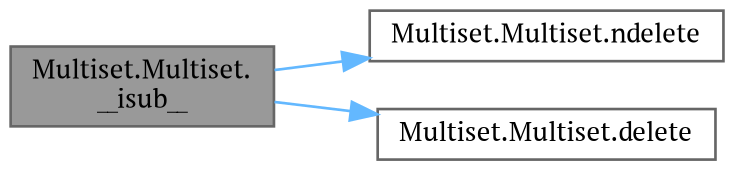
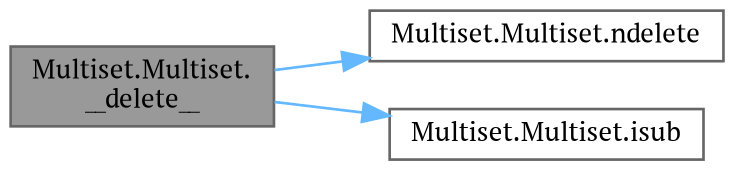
(142, 86) -> (142, 86)
(547, 134) -> (547, 134)
